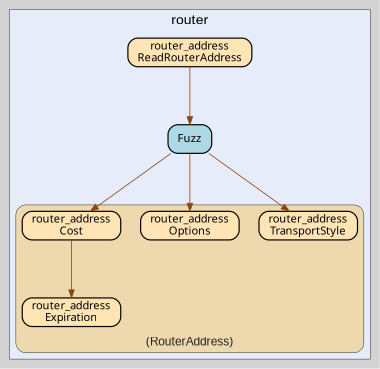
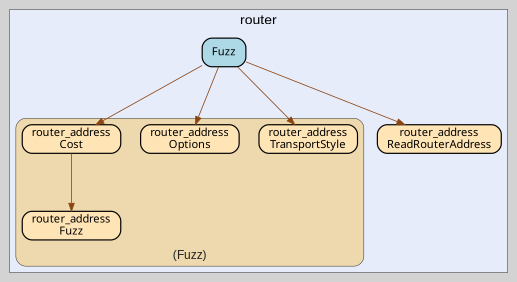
(190, 92) -> (322, 92)
(72, 312) -> (72, 226)
(190, 343) -> (190, 256)
